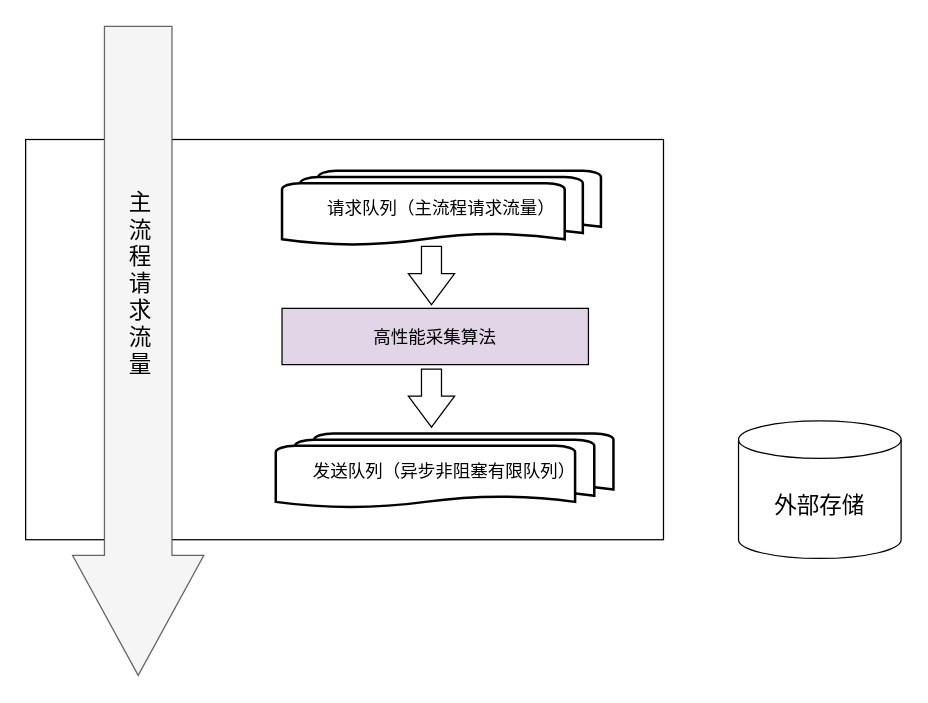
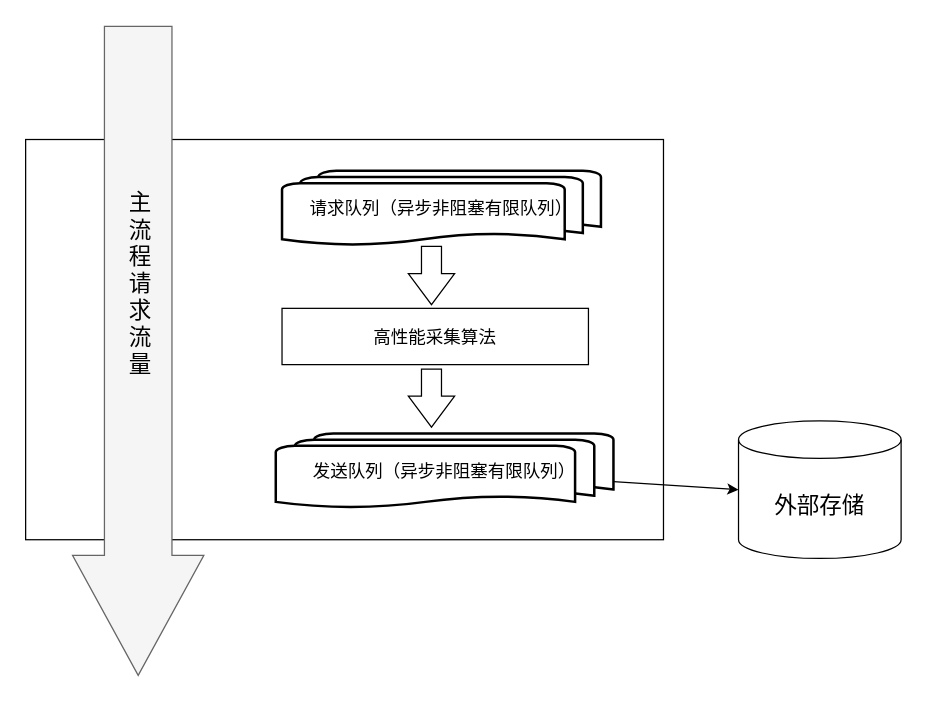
(441, 208) -> (441, 208)
(435, 336) -> (435, 336)
none -> (671, 485)
